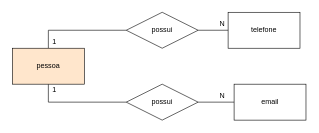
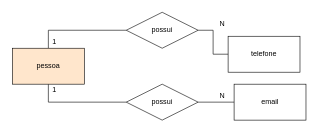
(264, 30) -> (264, 54)
